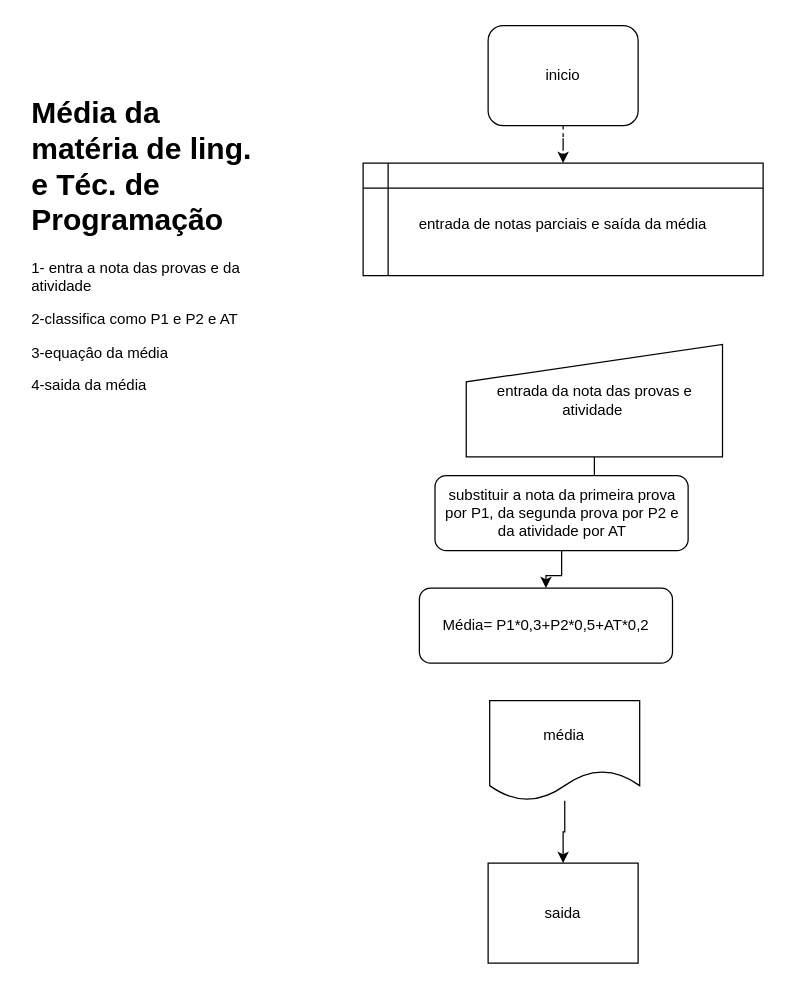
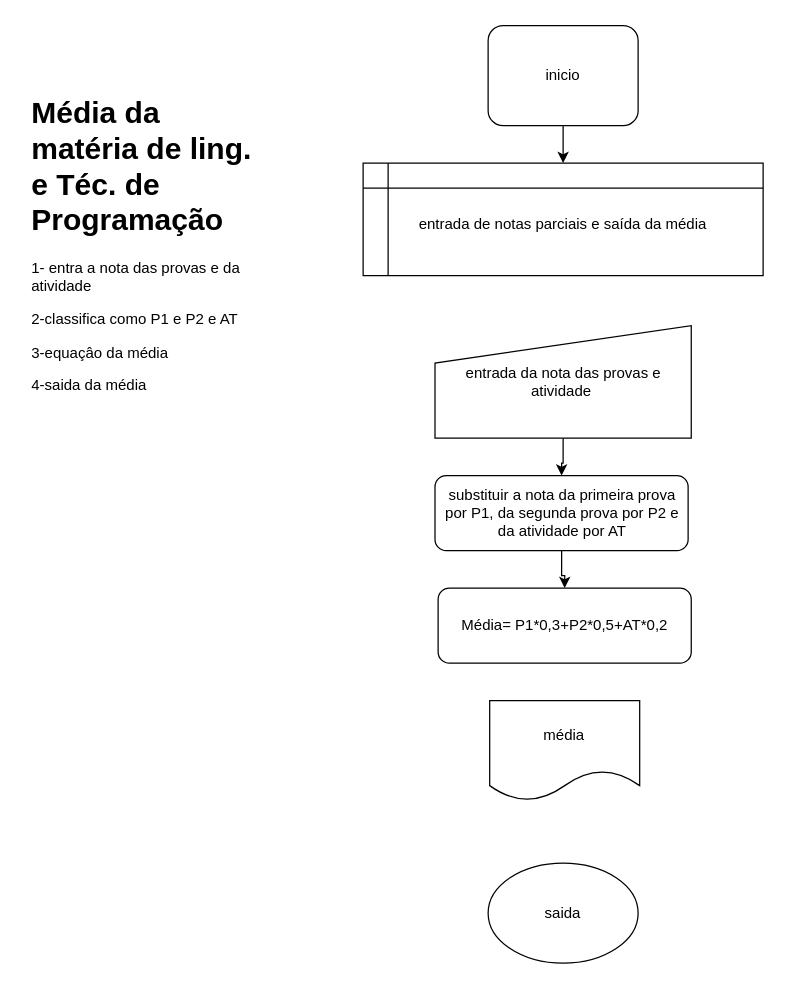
(563, 133) -> (563, 133)
(594, 401) -> (563, 382)
(546, 626) -> (565, 626)
(565, 828) -> none
(563, 913) -> (563, 913)
